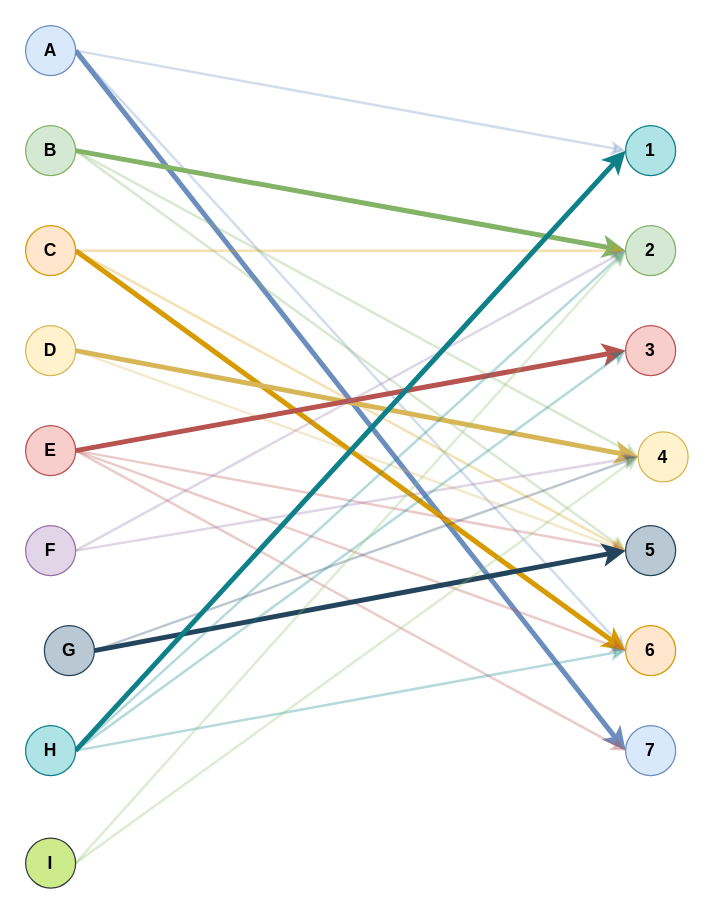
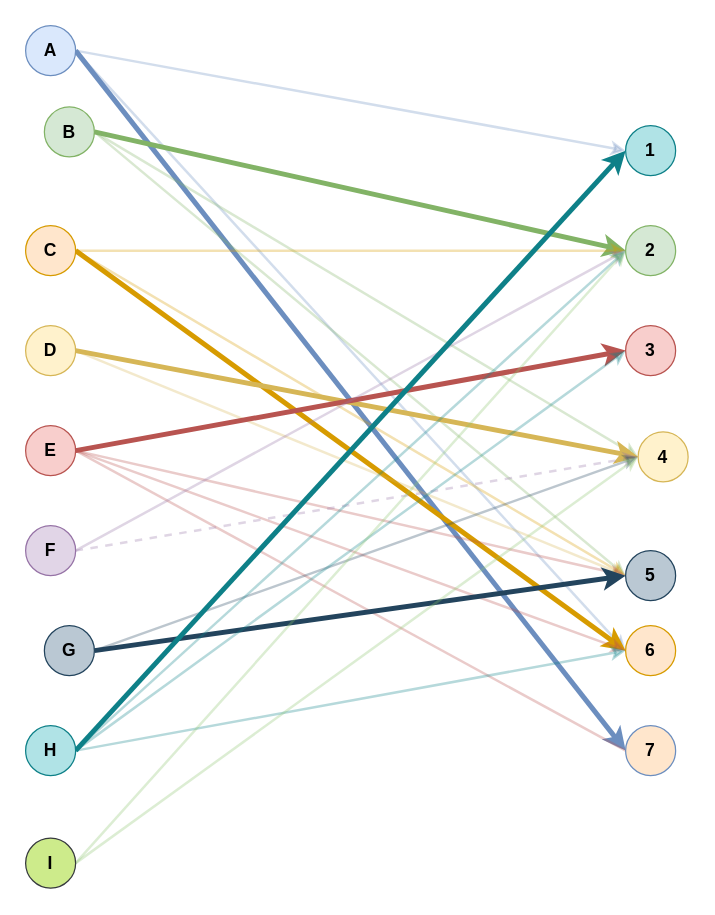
(51, 151) -> (69, 132)
(542, 473) -> (542, 473)
(651, 551) -> (651, 576)
(359, 605) -> (359, 605)
(651, 751) -> (651, 751)
